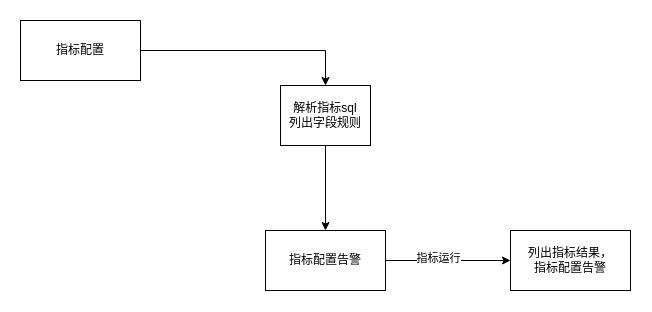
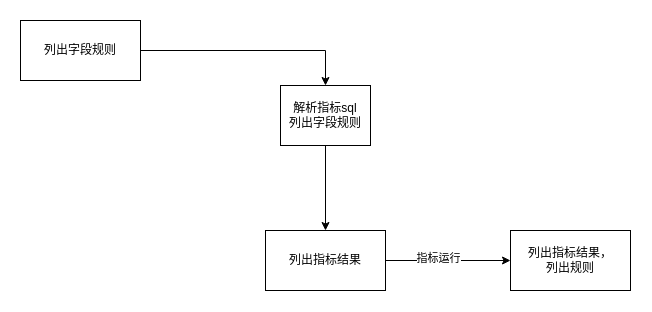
(81, 51) -> (81, 51)
(326, 261) -> (326, 261)
(571, 261) -> (571, 261)
